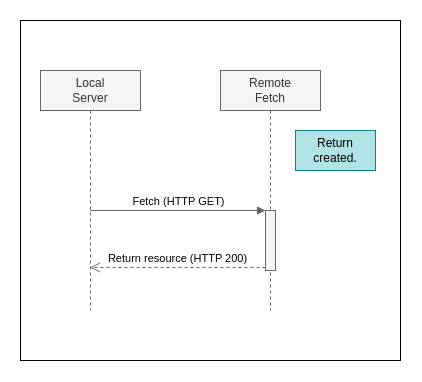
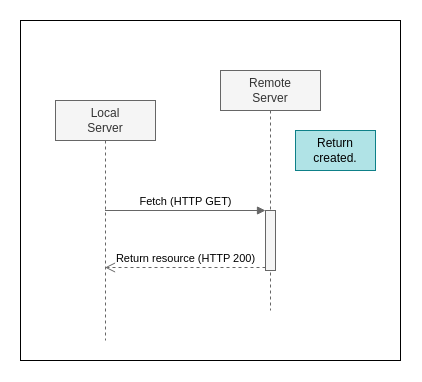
(271, 91) -> (271, 91)
(91, 191) -> (106, 221)
